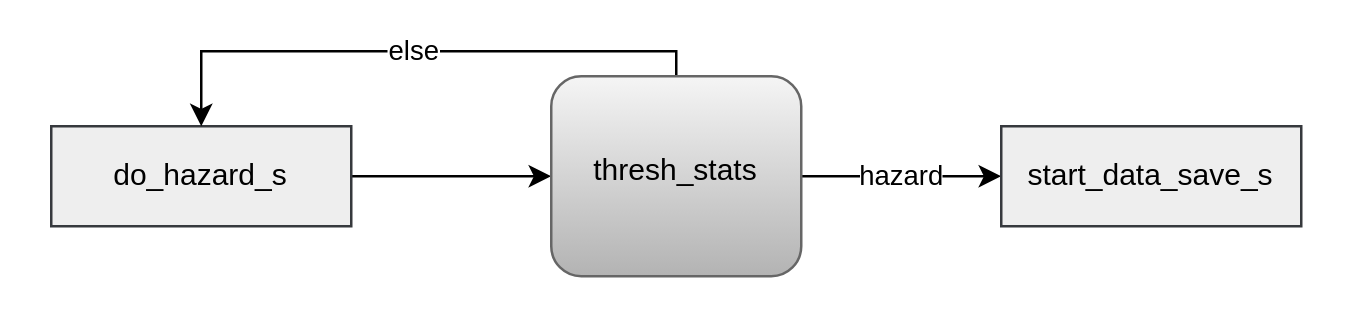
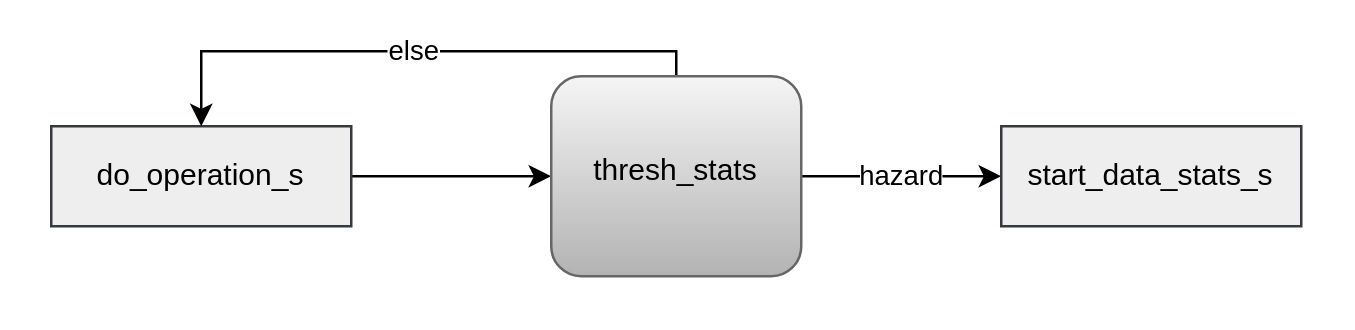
(201, 176) -> (201, 176)
(1151, 176) -> (1151, 176)
